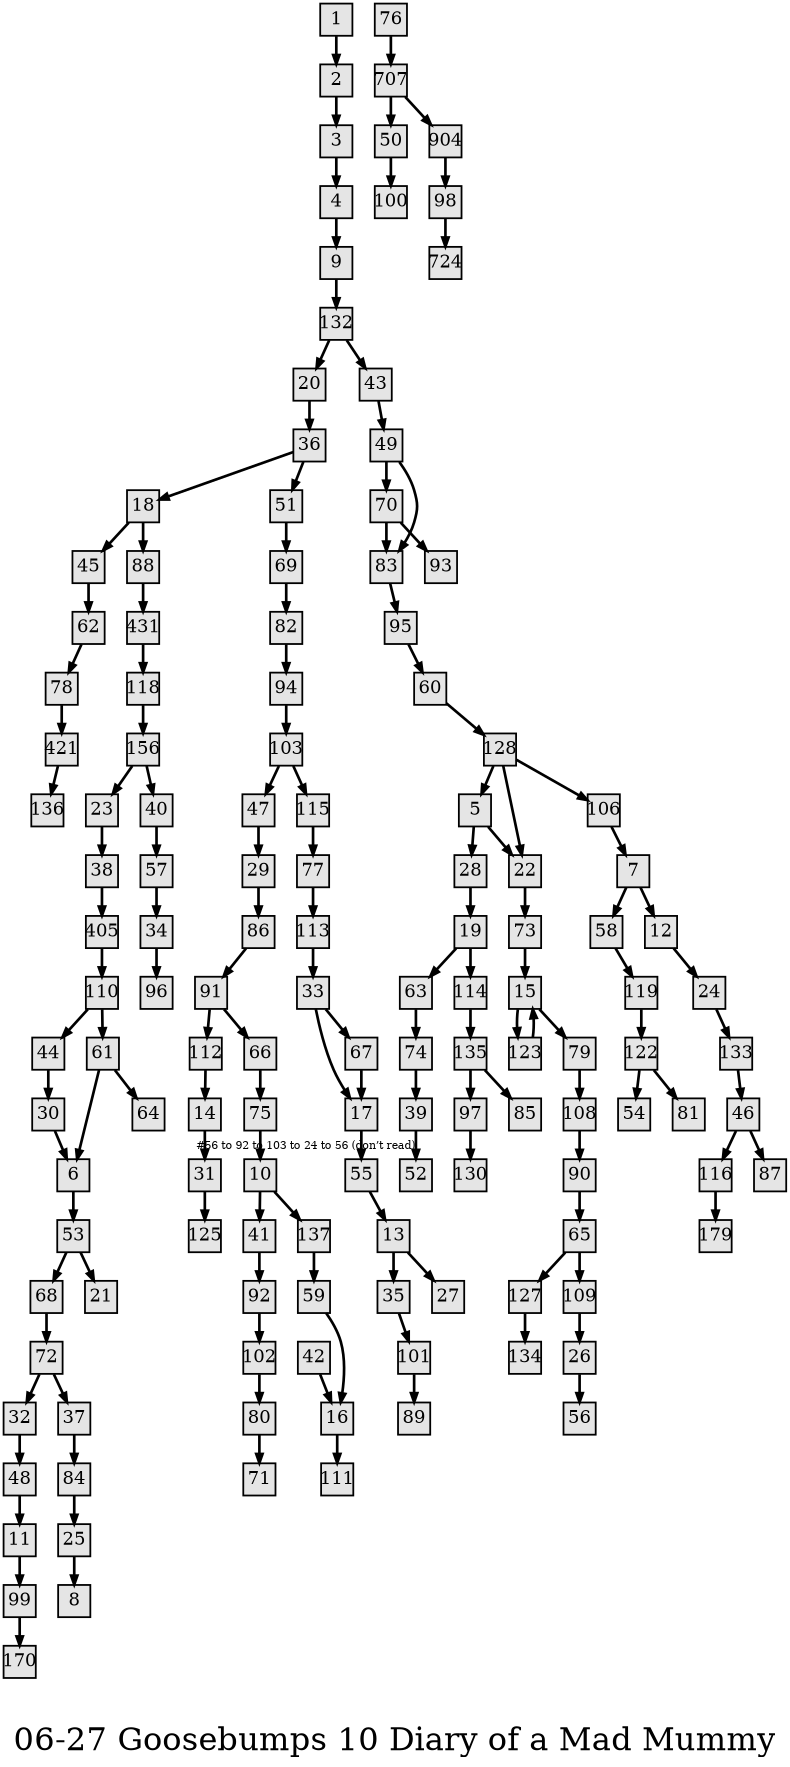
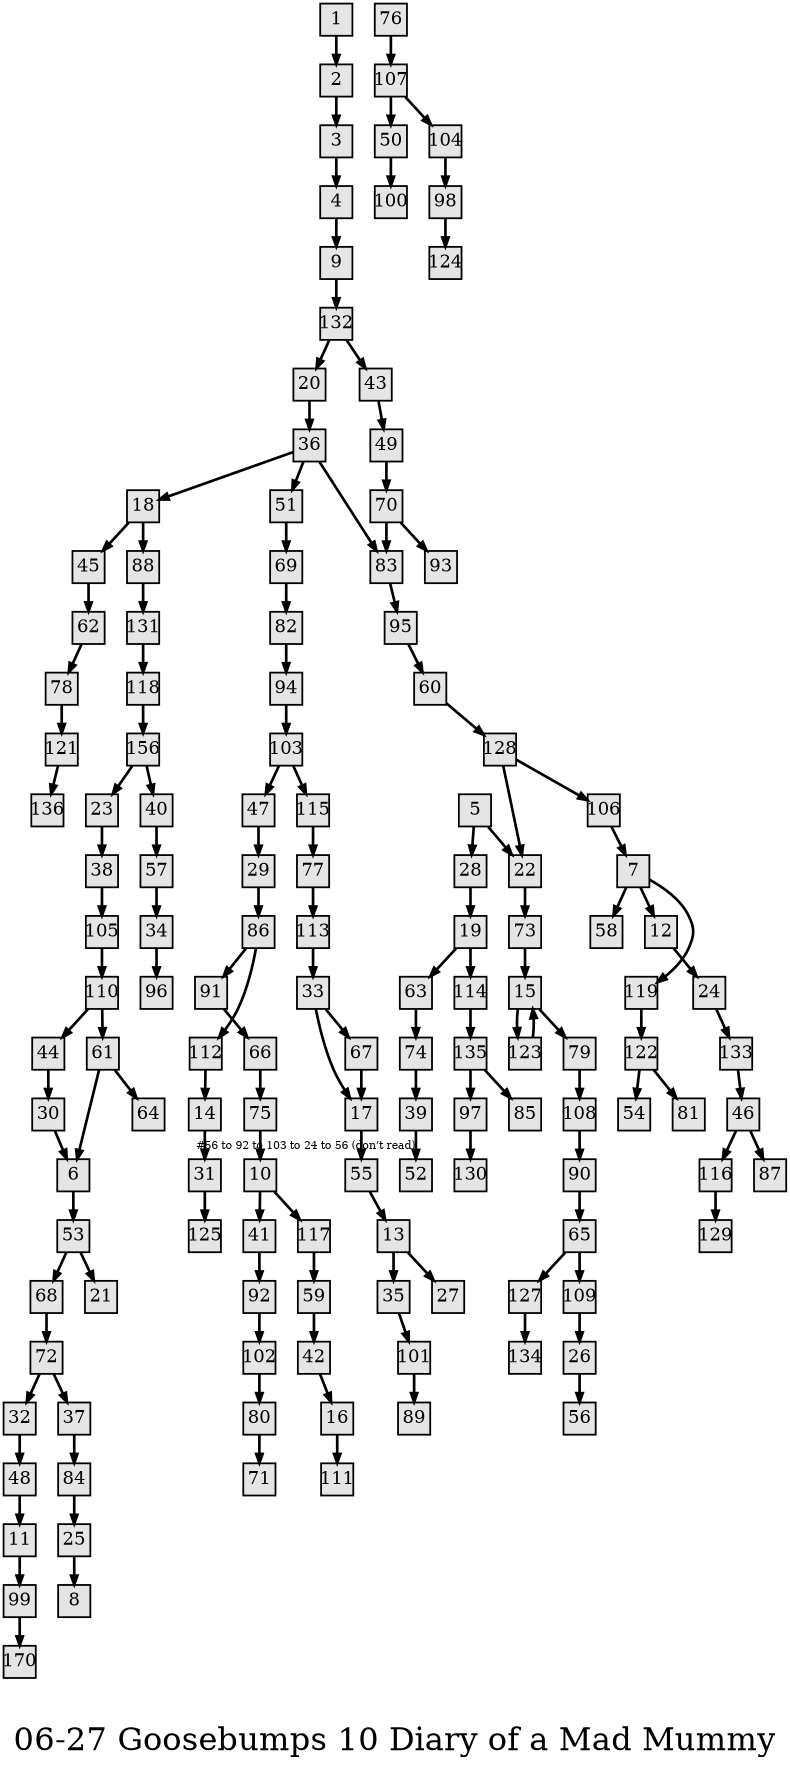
(391, 80) -> (391, 80)
(445, 141) -> (445, 141)
(445, 263) -> (445, 263)
(417, 502) -> (346, 502)
(143, 628) -> (143, 628)
(62, 750) -> (62, 750)
(489, 776) -> none
(102, 932) -> (102, 932)
(621, 958) -> (692, 924)
(209, 1019) -> (245, 991)
(314, 1236) -> (314, 1236)
(716, 1236) -> (716, 1236)
(343, 1351) -> (314, 1323)
